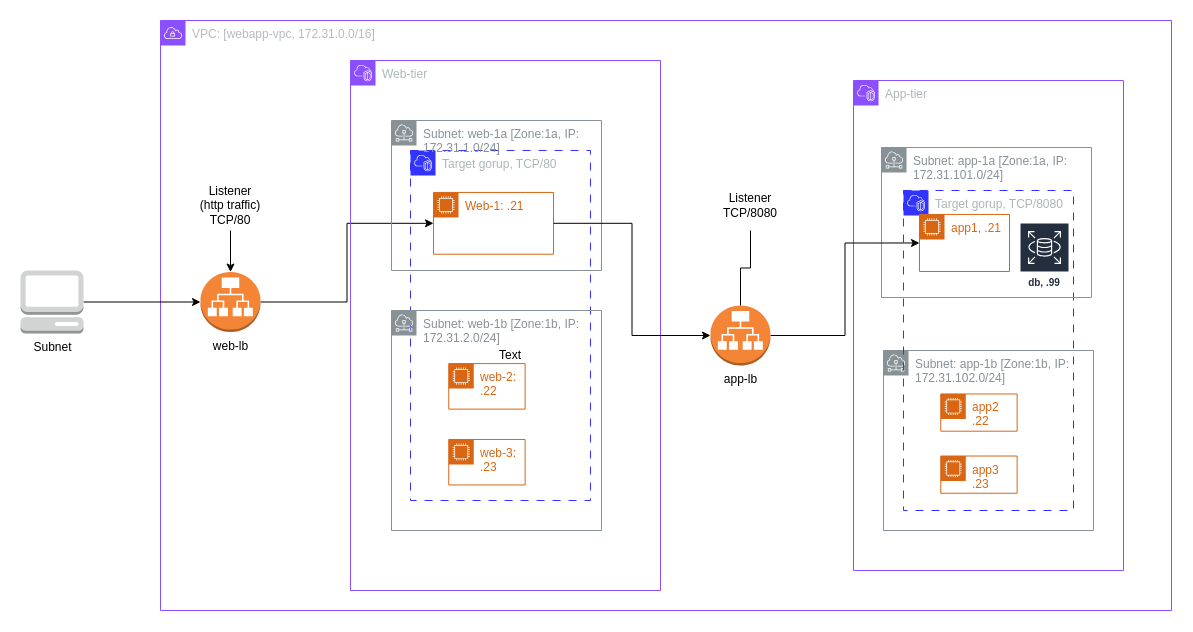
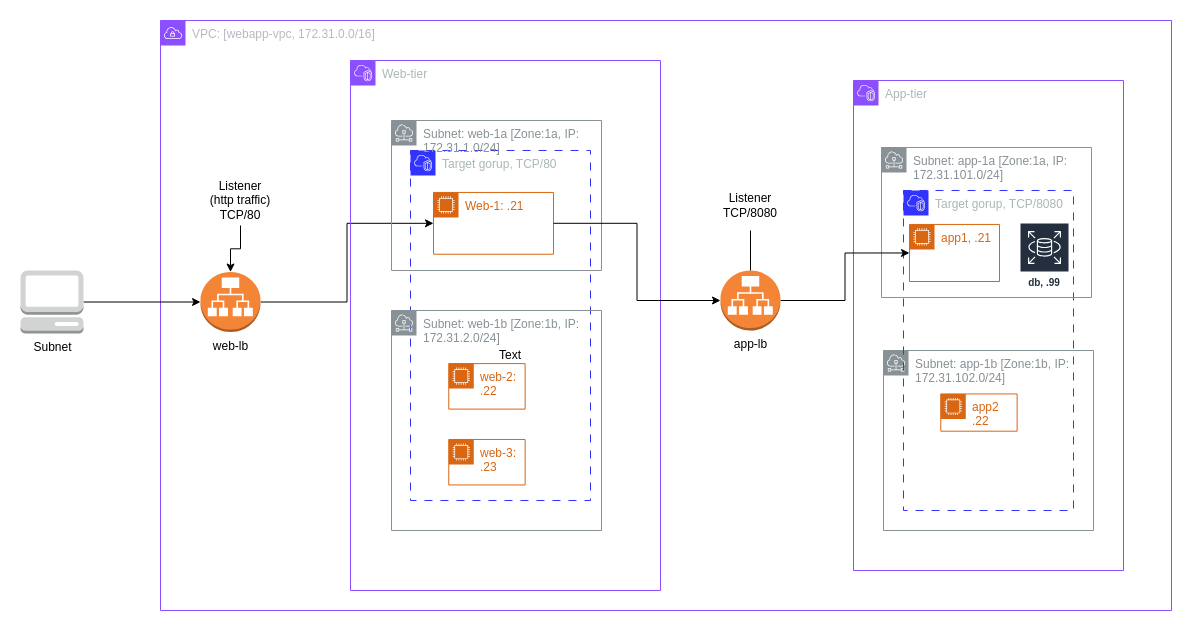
(231, 206) -> (241, 201)
(965, 243) -> (955, 253)
(741, 336) -> (751, 301)
(979, 475) -> none
